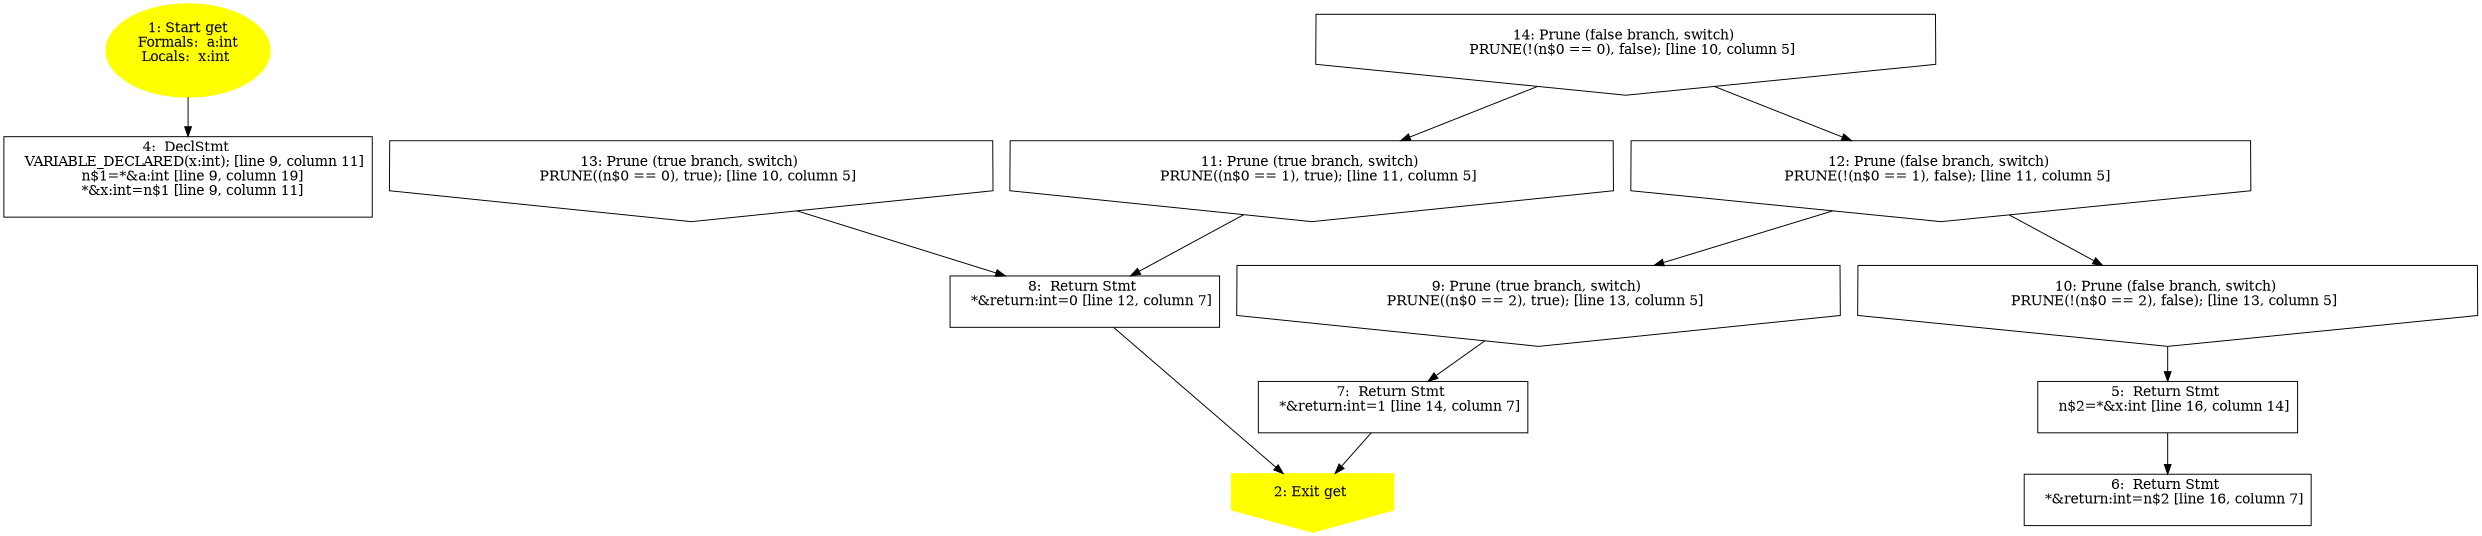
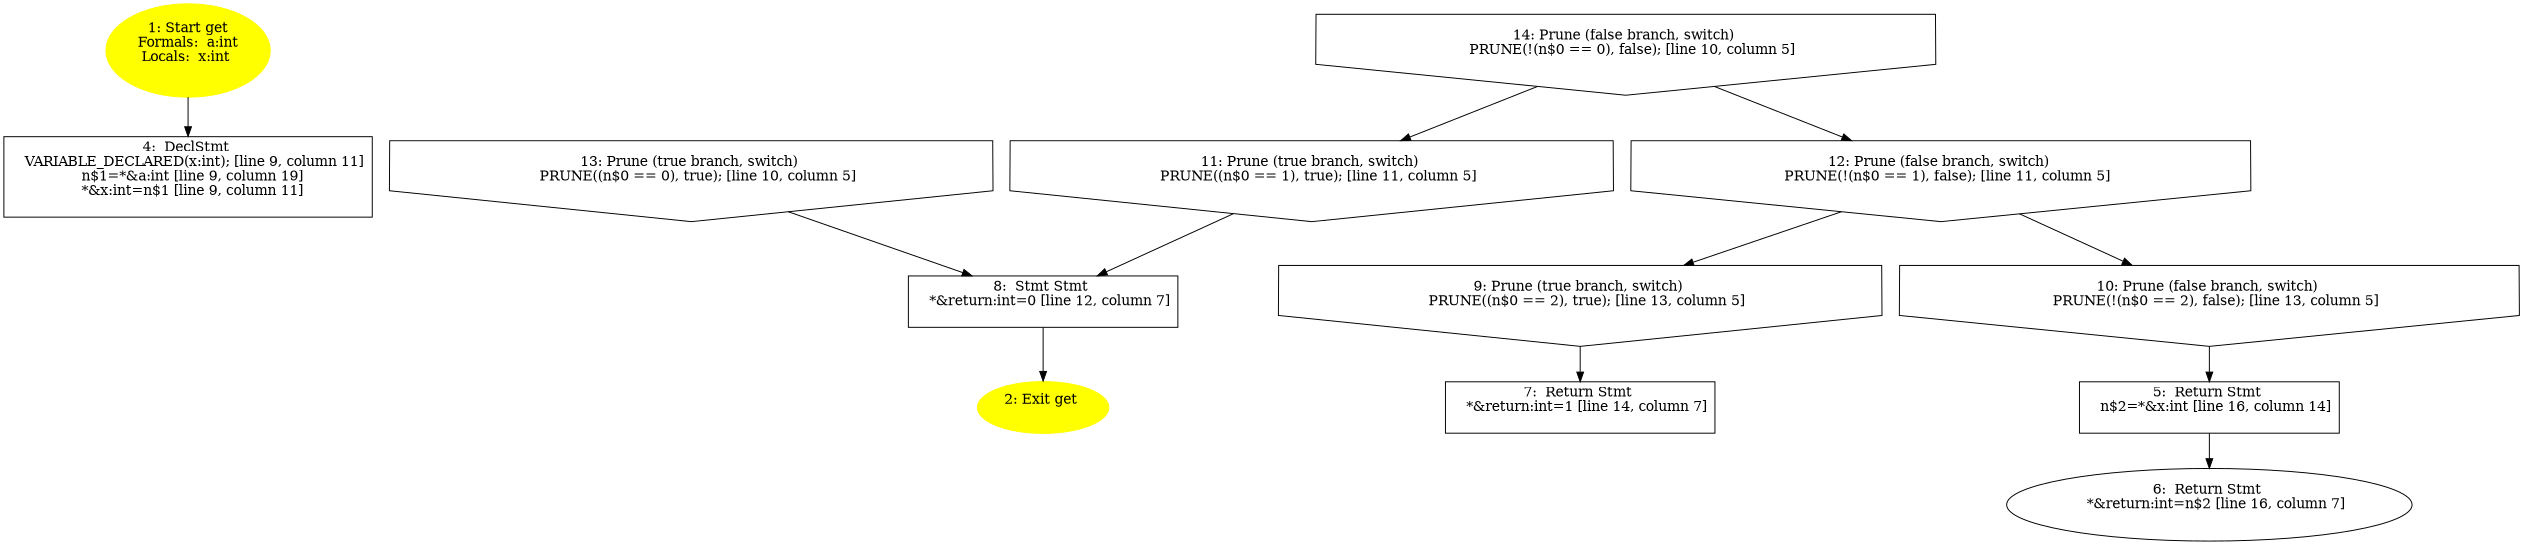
(1085, 302) -> (1043, 302)
(1356, 450) -> none
(1313, 500) -> (1043, 407)
(2168, 500) -> (2209, 505)
